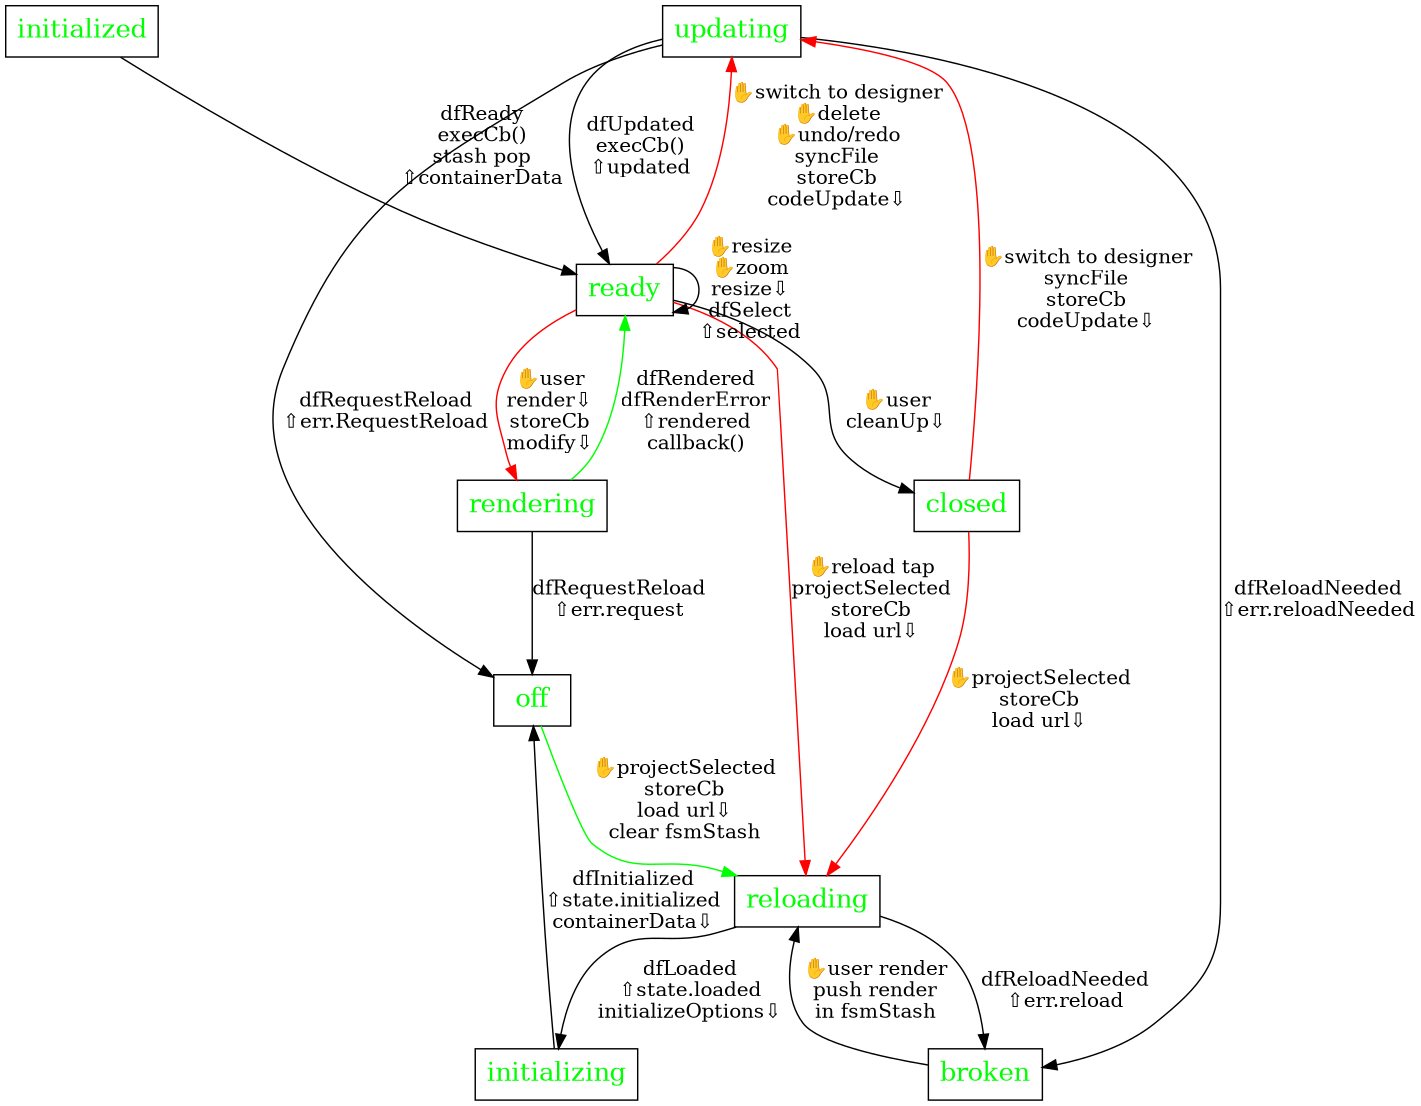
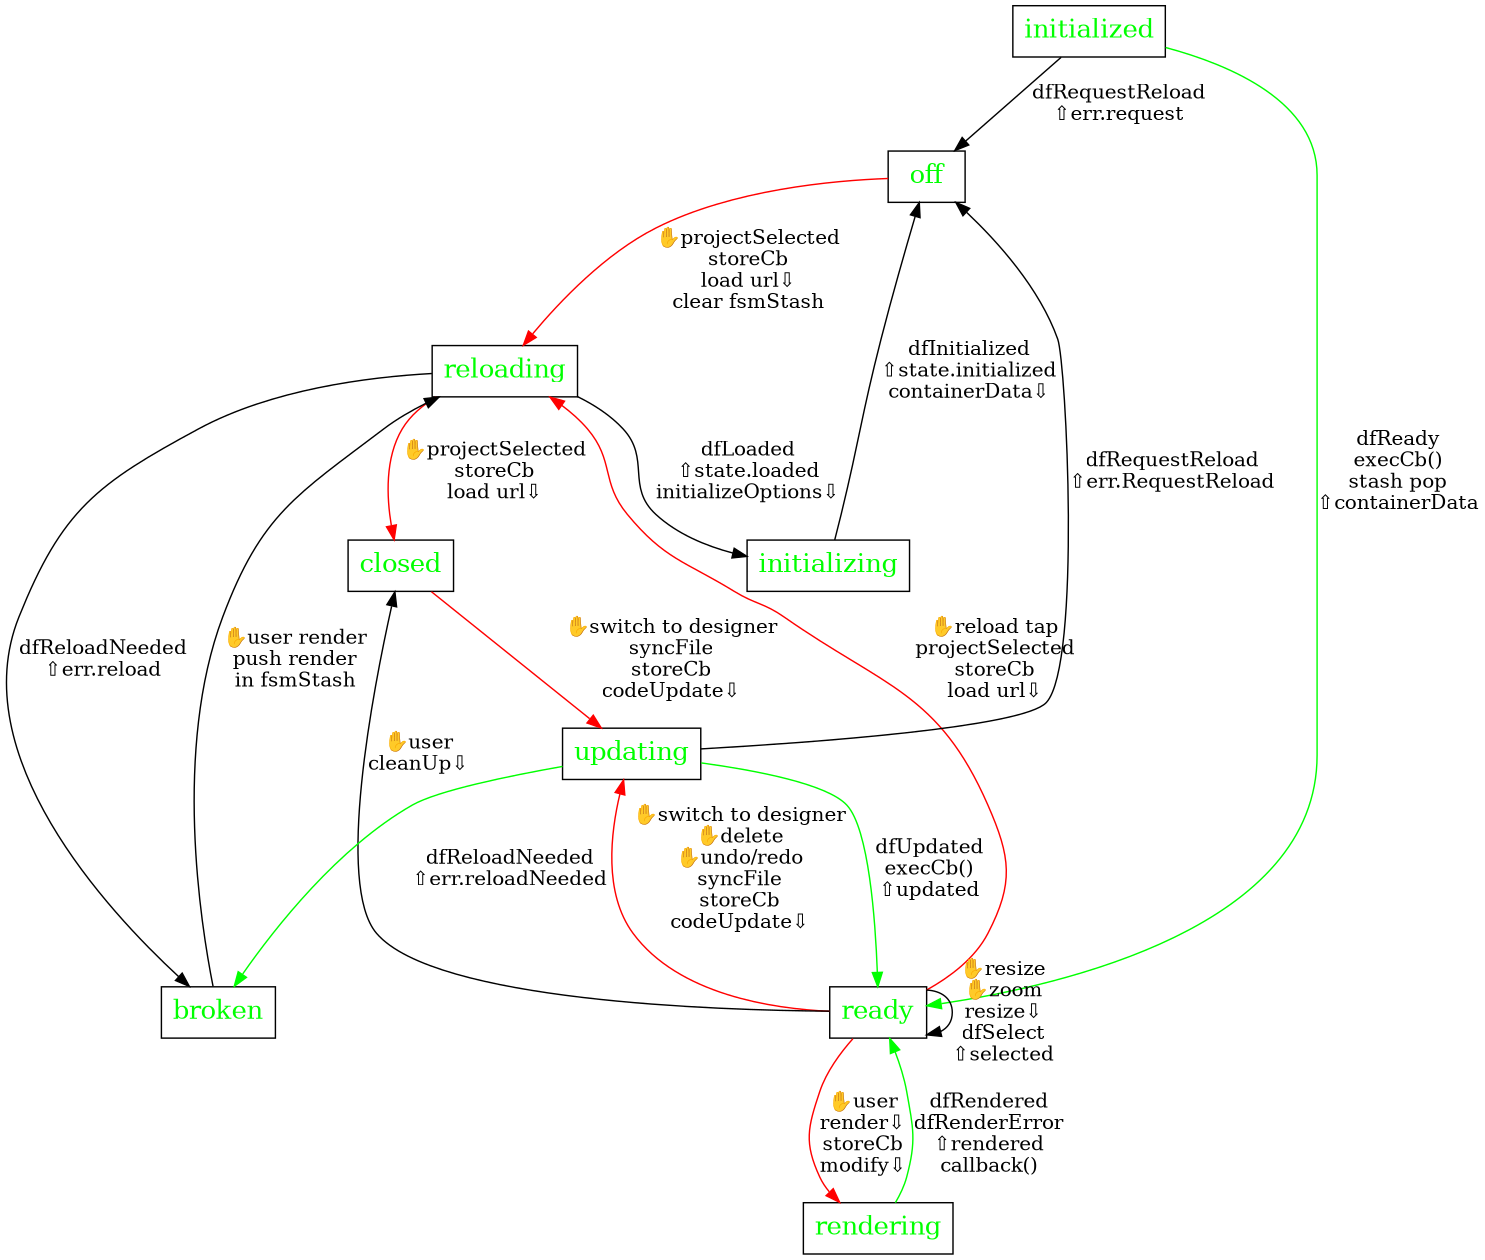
(571, 123) -> (852, 813)
(334, 179) -> (1317, 602)
(1221, 456) -> (377, 829)
(532, 596) -> (1013, 99)
(932, 709) -> (392, 453)
(595, 846) -> (691, 213)
